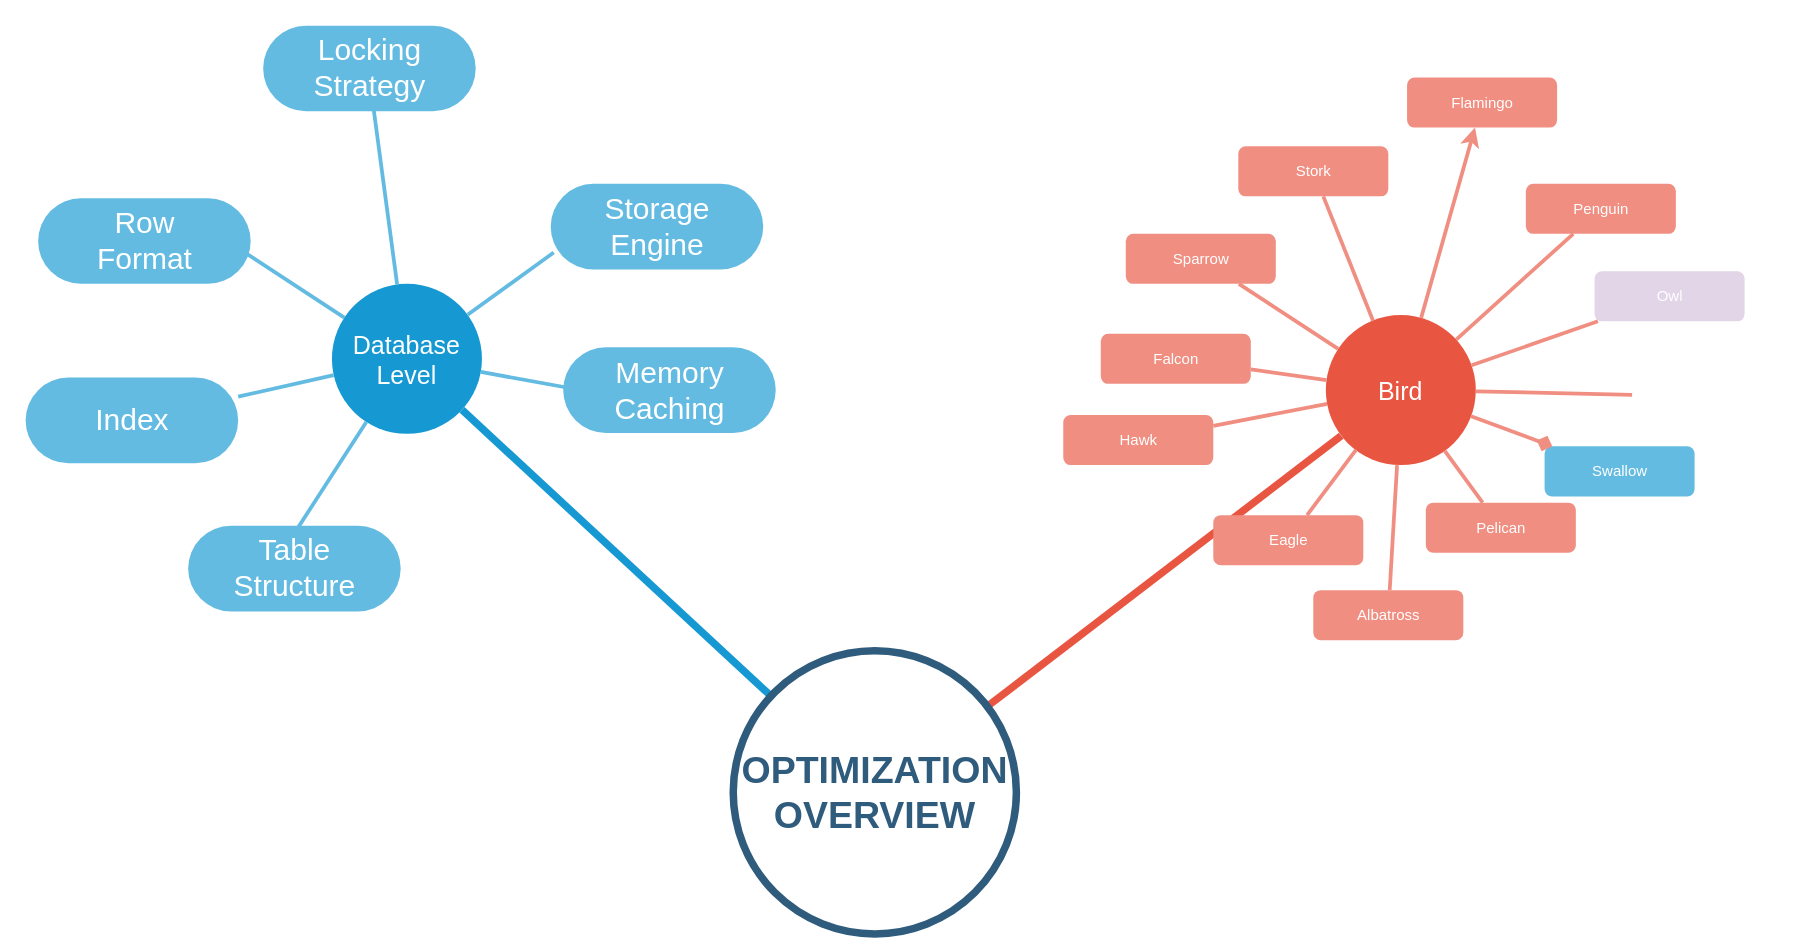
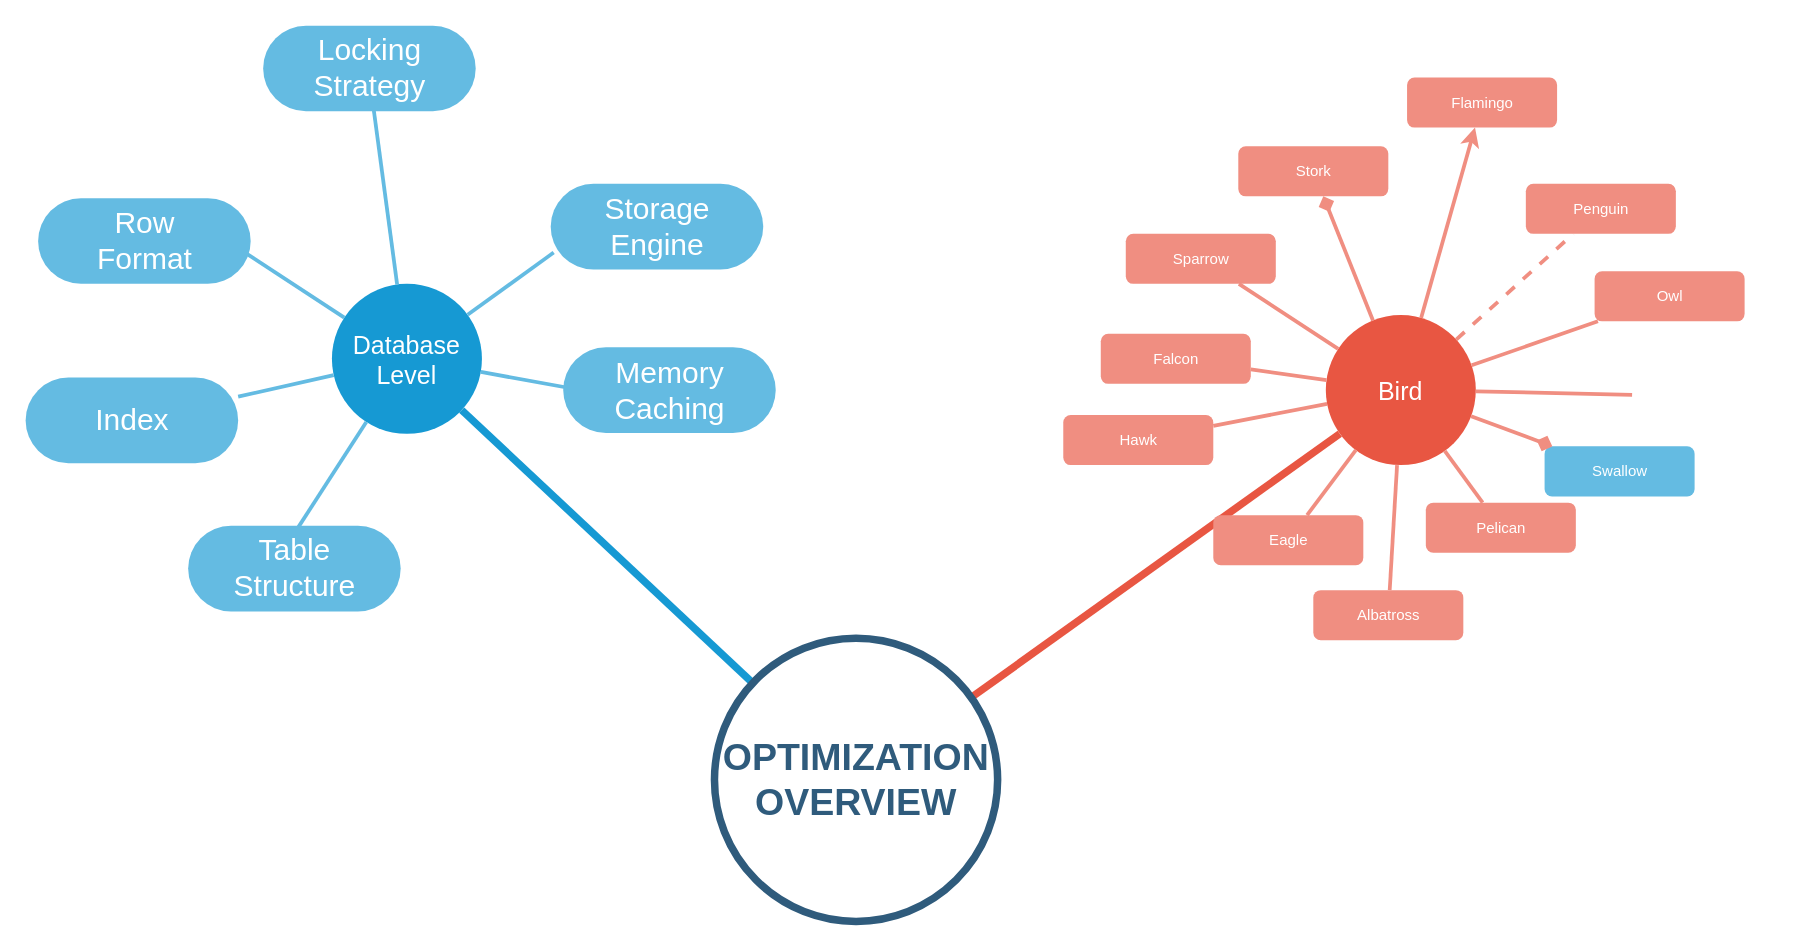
(1326, 204) -> (1329, 210)
(1518, 284) -> (1518, 284)
(1669, 296) -> (1669, 296)
(875, 792) -> (856, 780)
